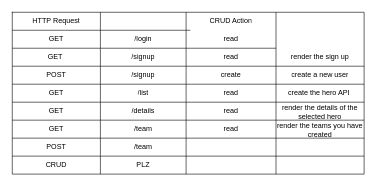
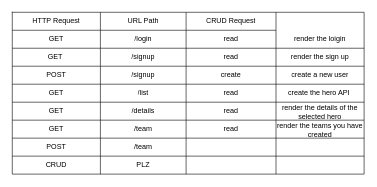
none -> (143, 21)
(231, 21) -> (231, 21)
none -> (320, 39)
